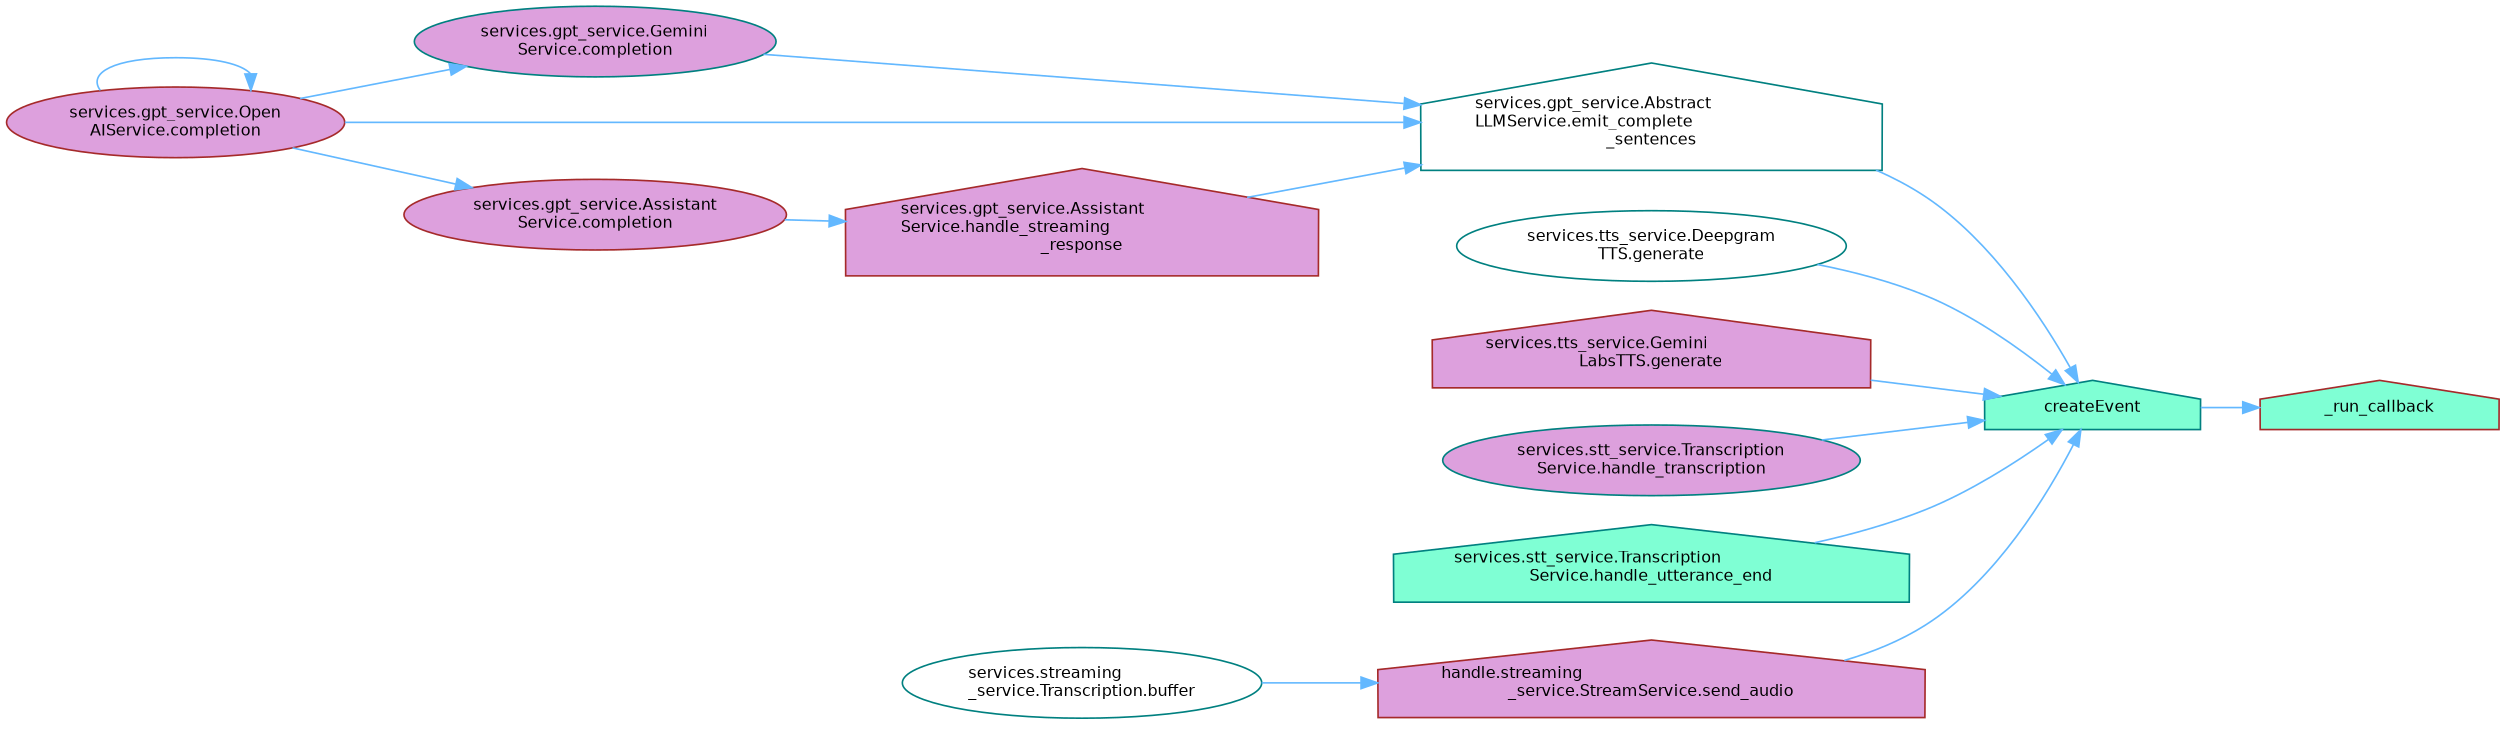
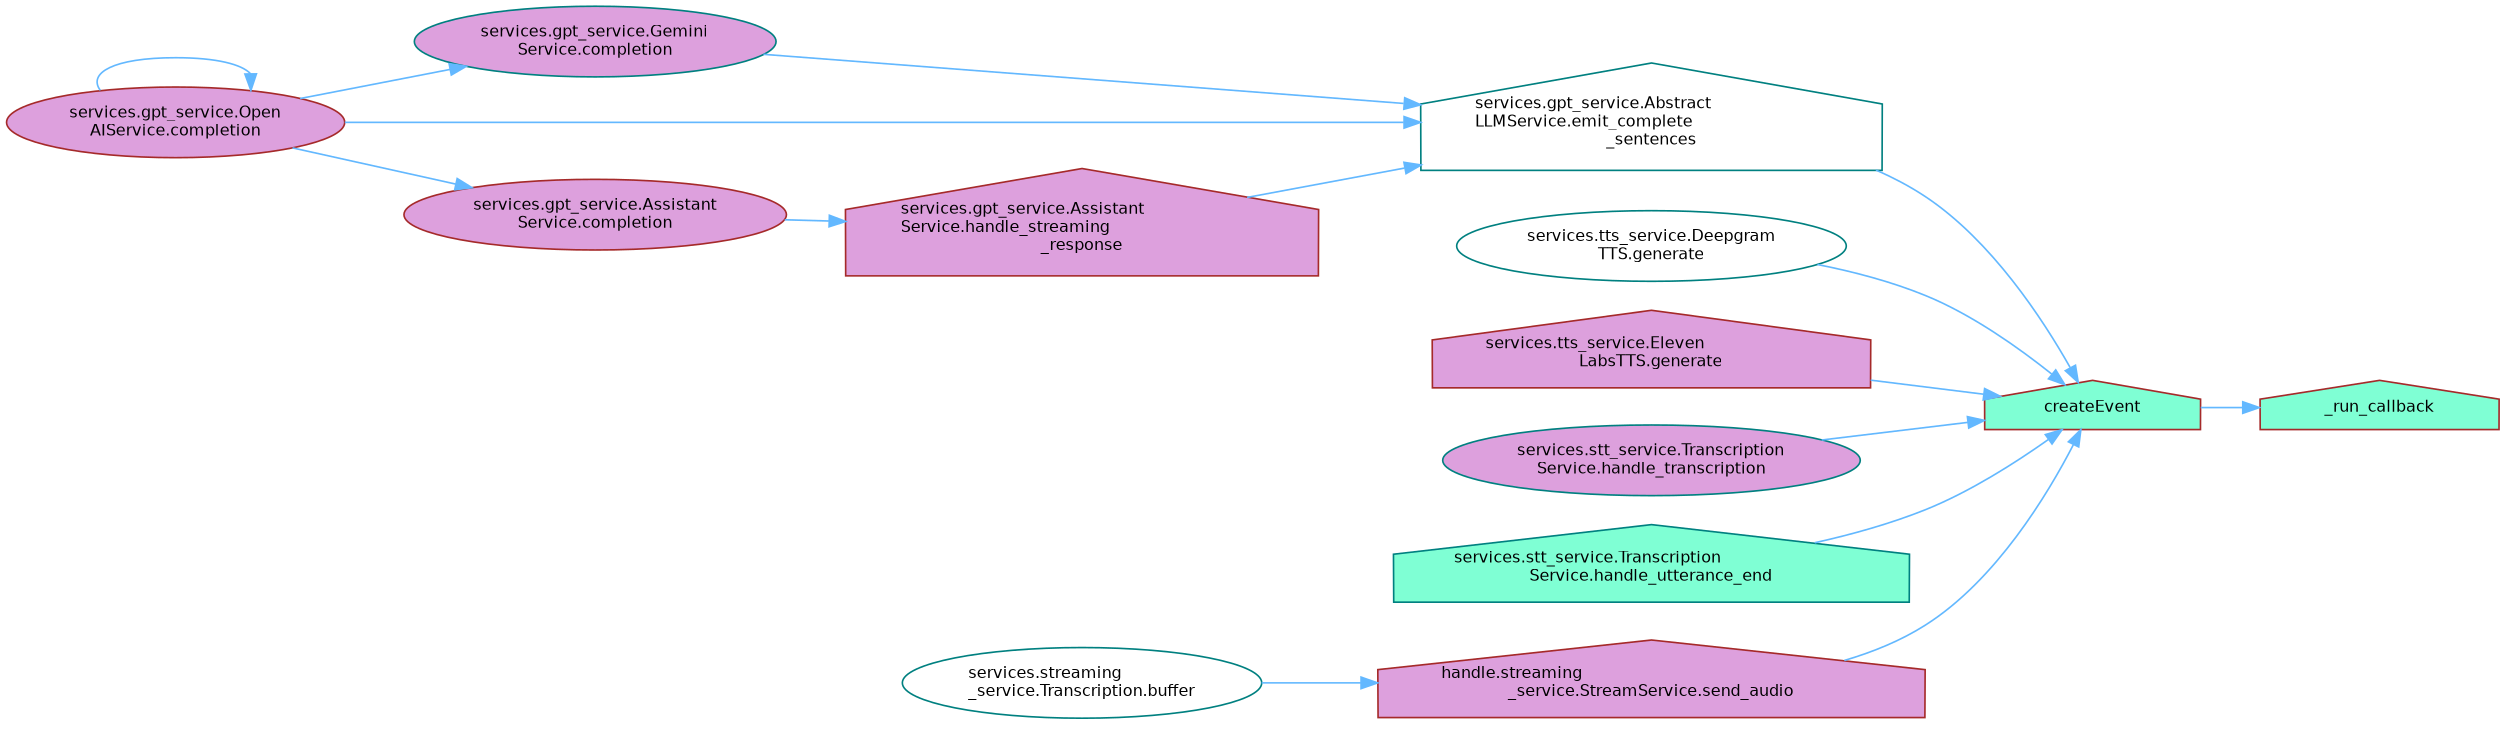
(1651, 353) -> (1651, 353)
(2093, 408) -> (2093, 408)
